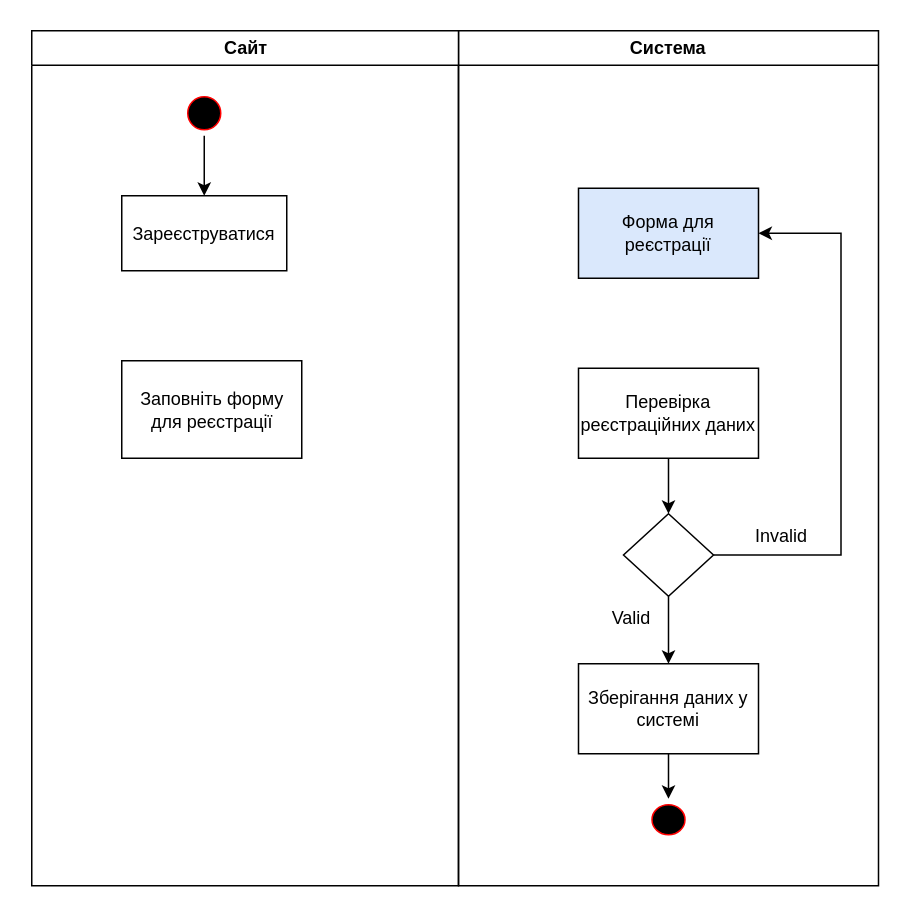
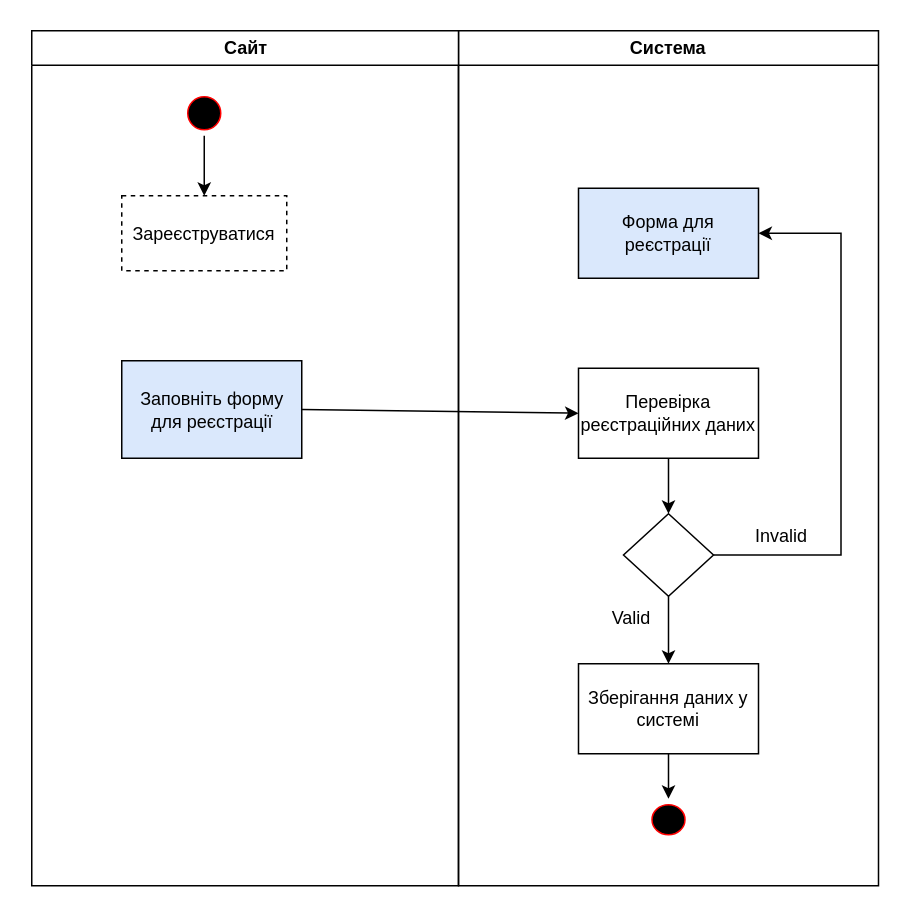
(204, 233) -> (204, 233)
(212, 410) -> (212, 410)
none -> (435, 411)
